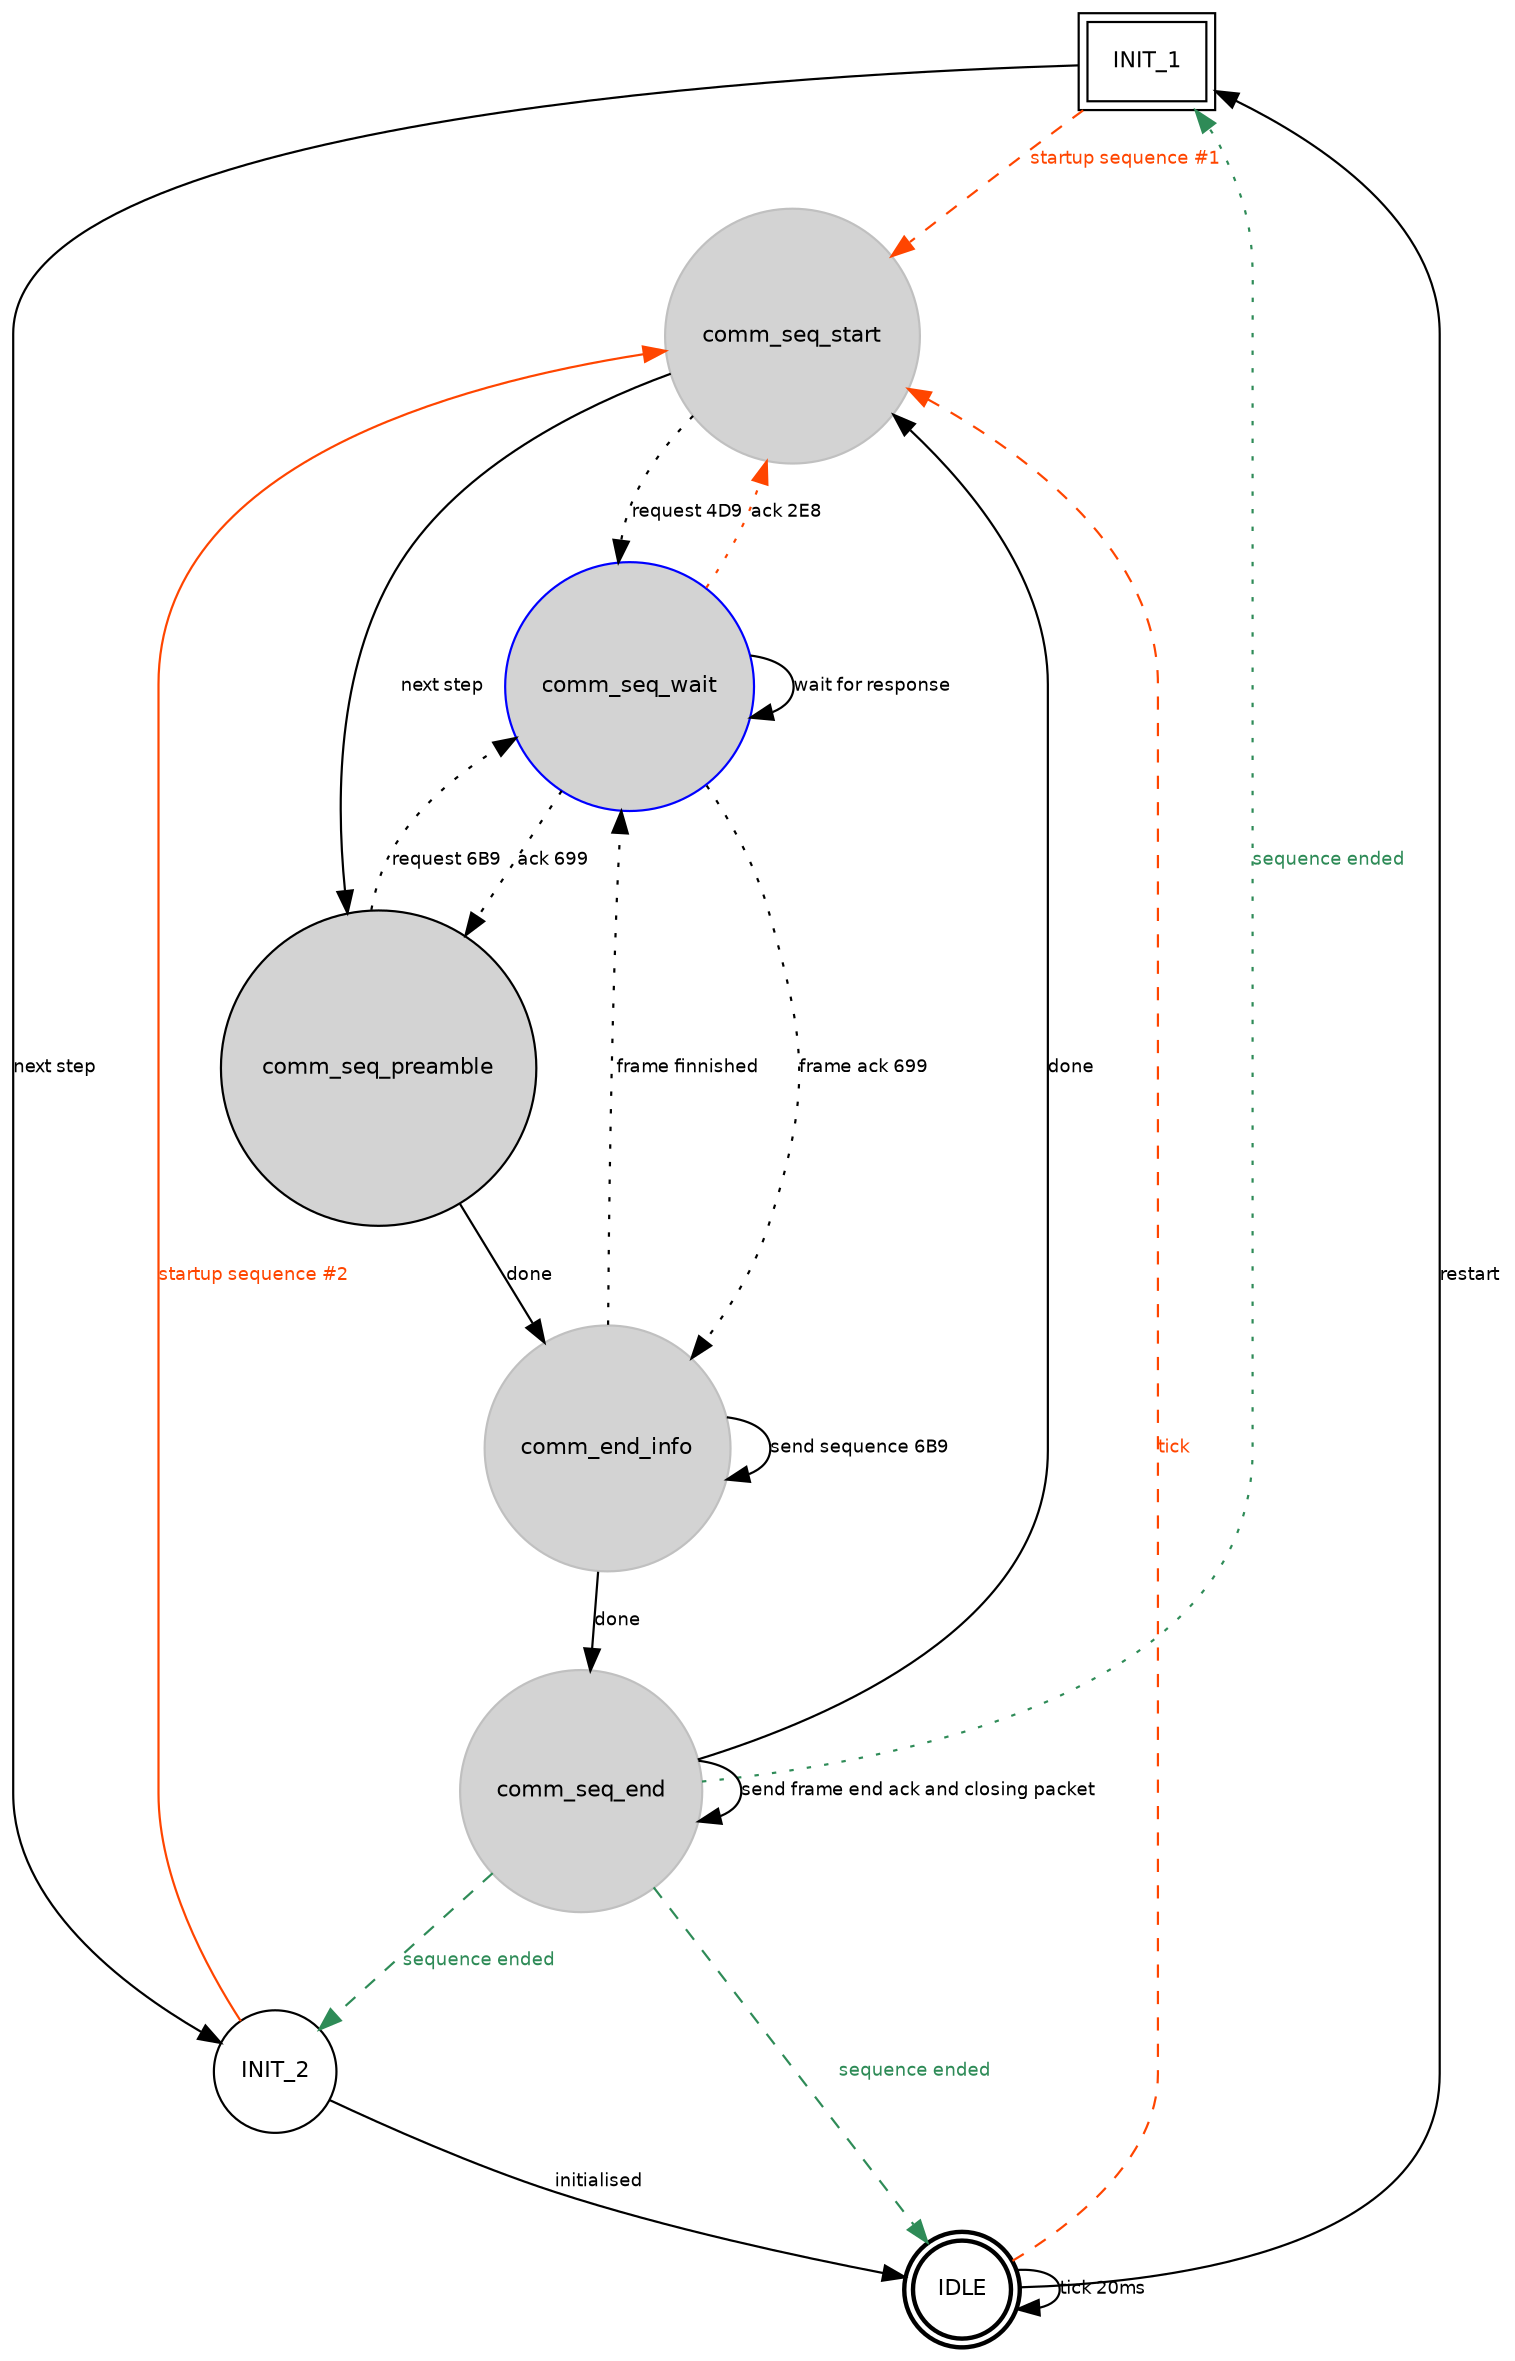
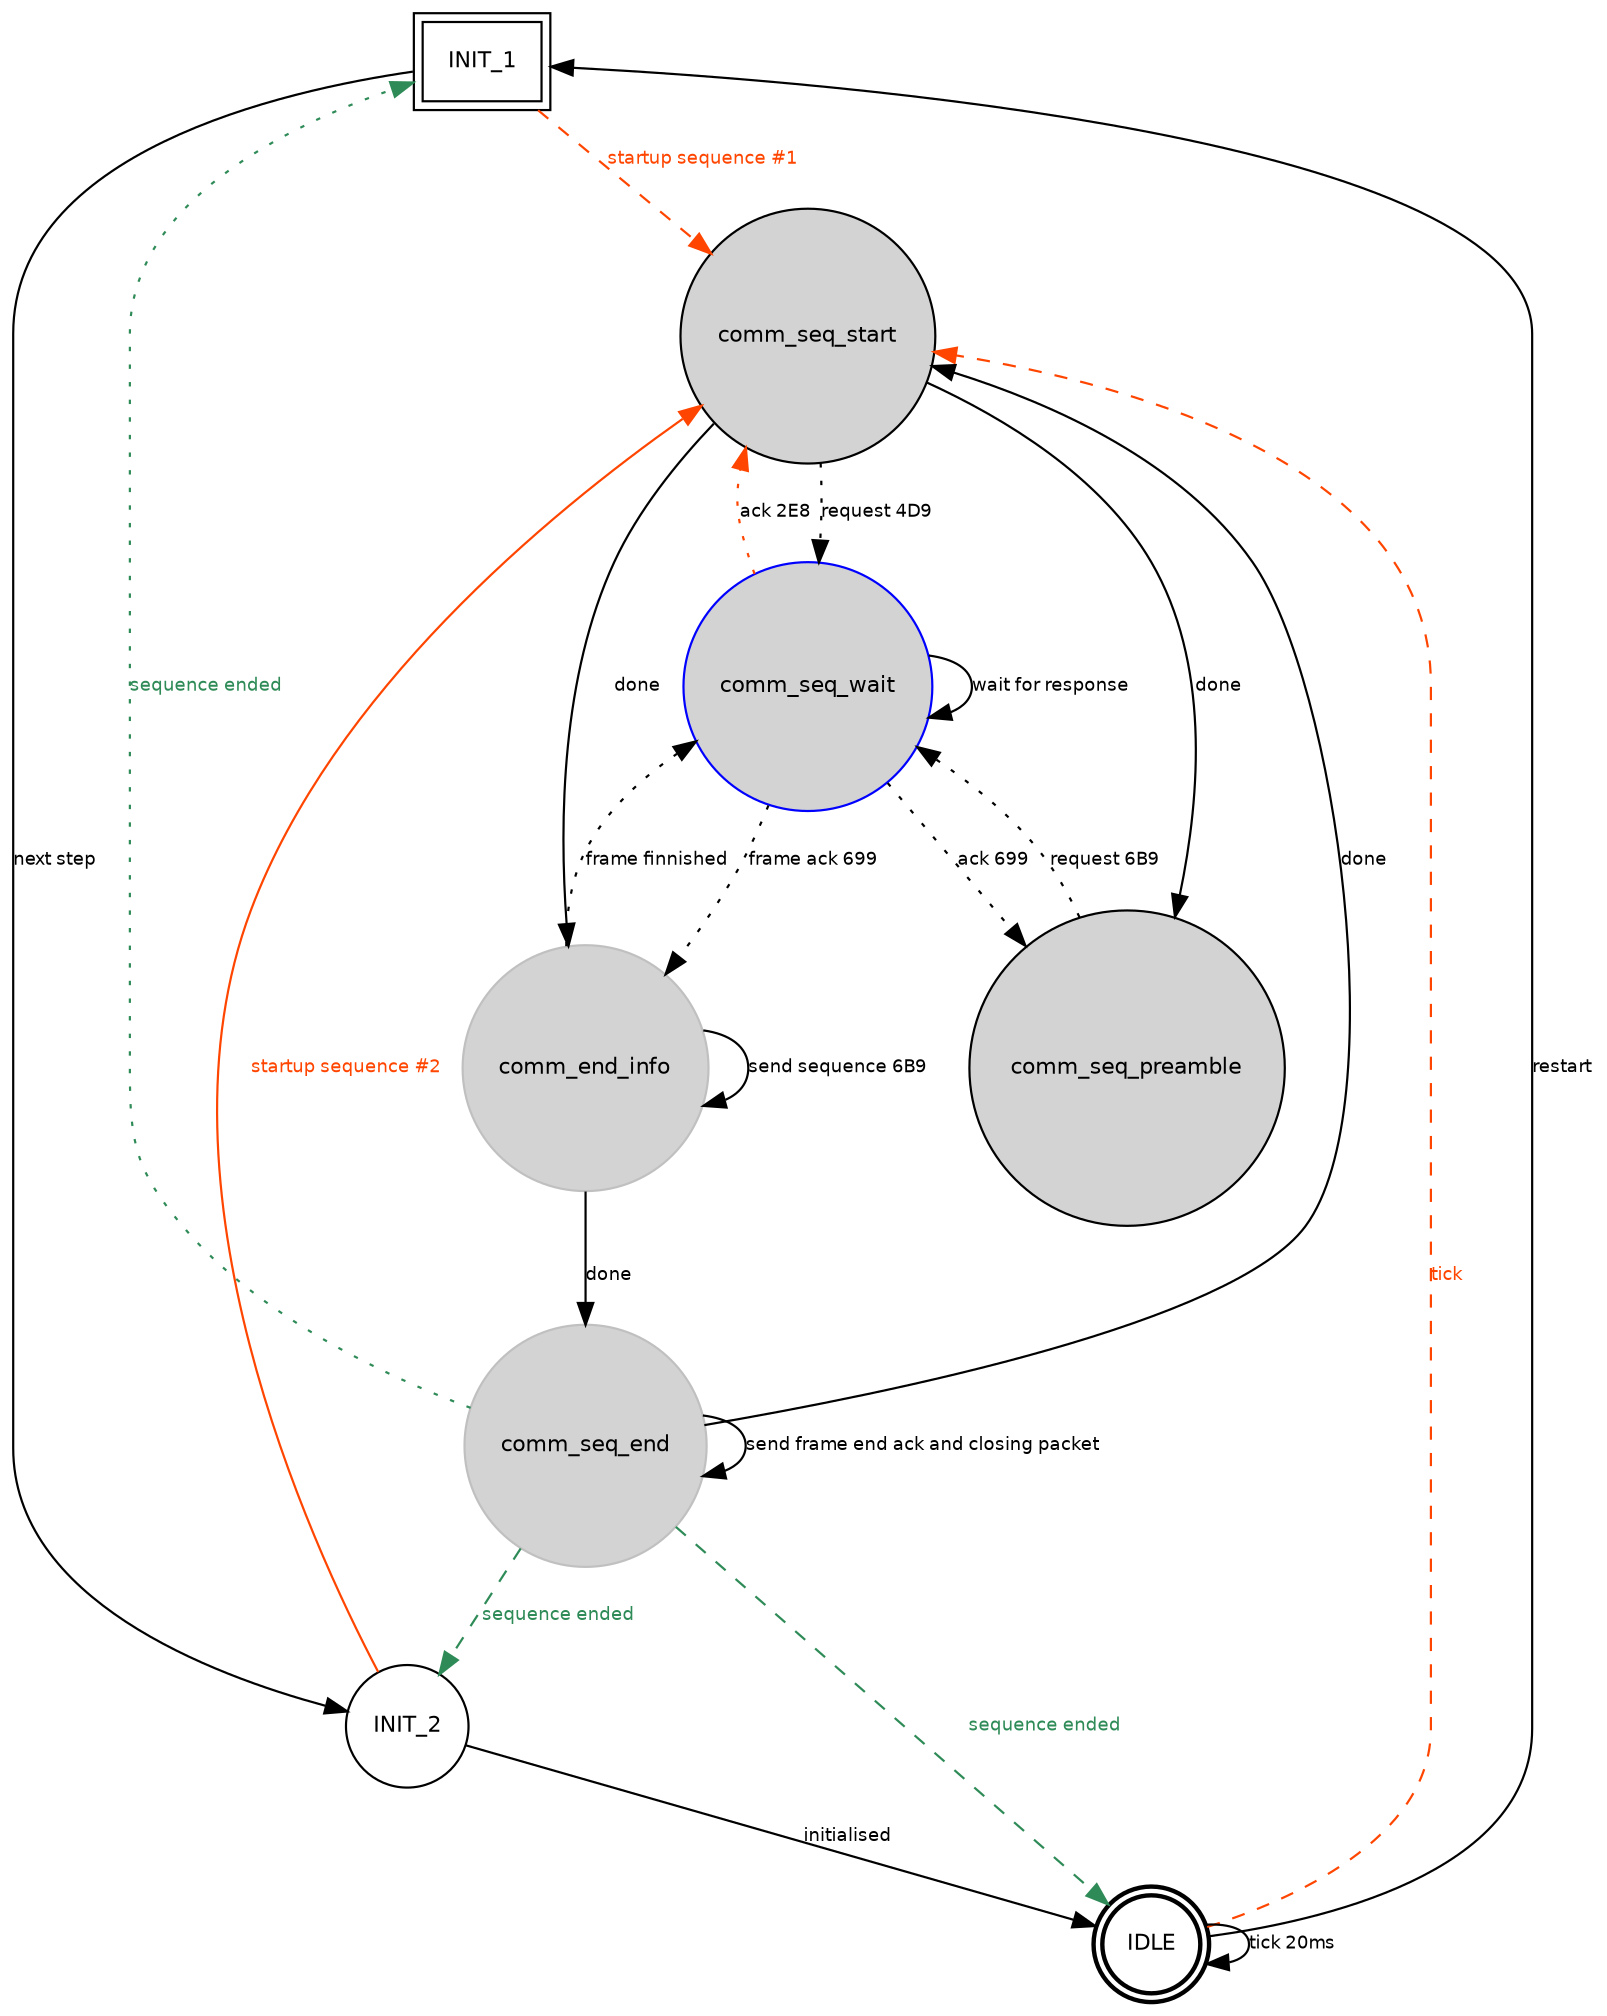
(792, 336) -> (808, 336)
(442, 686) -> (1220, 687)
(496, 1263) -> (583, 655)
